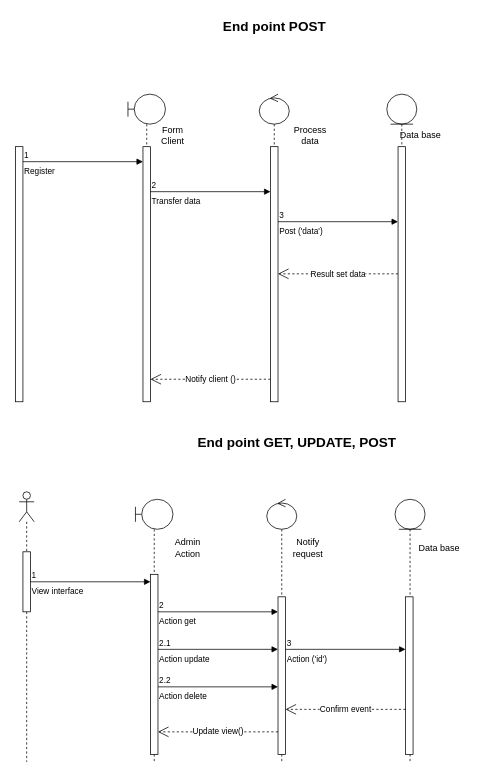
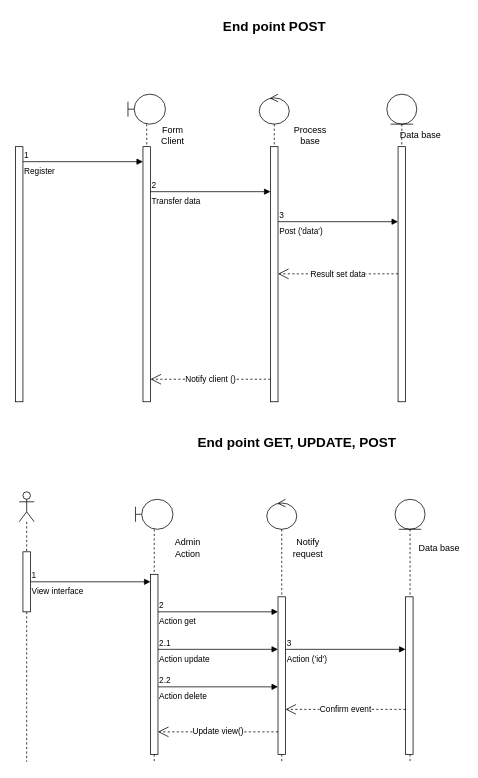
(310, 135) -> (310, 135)
